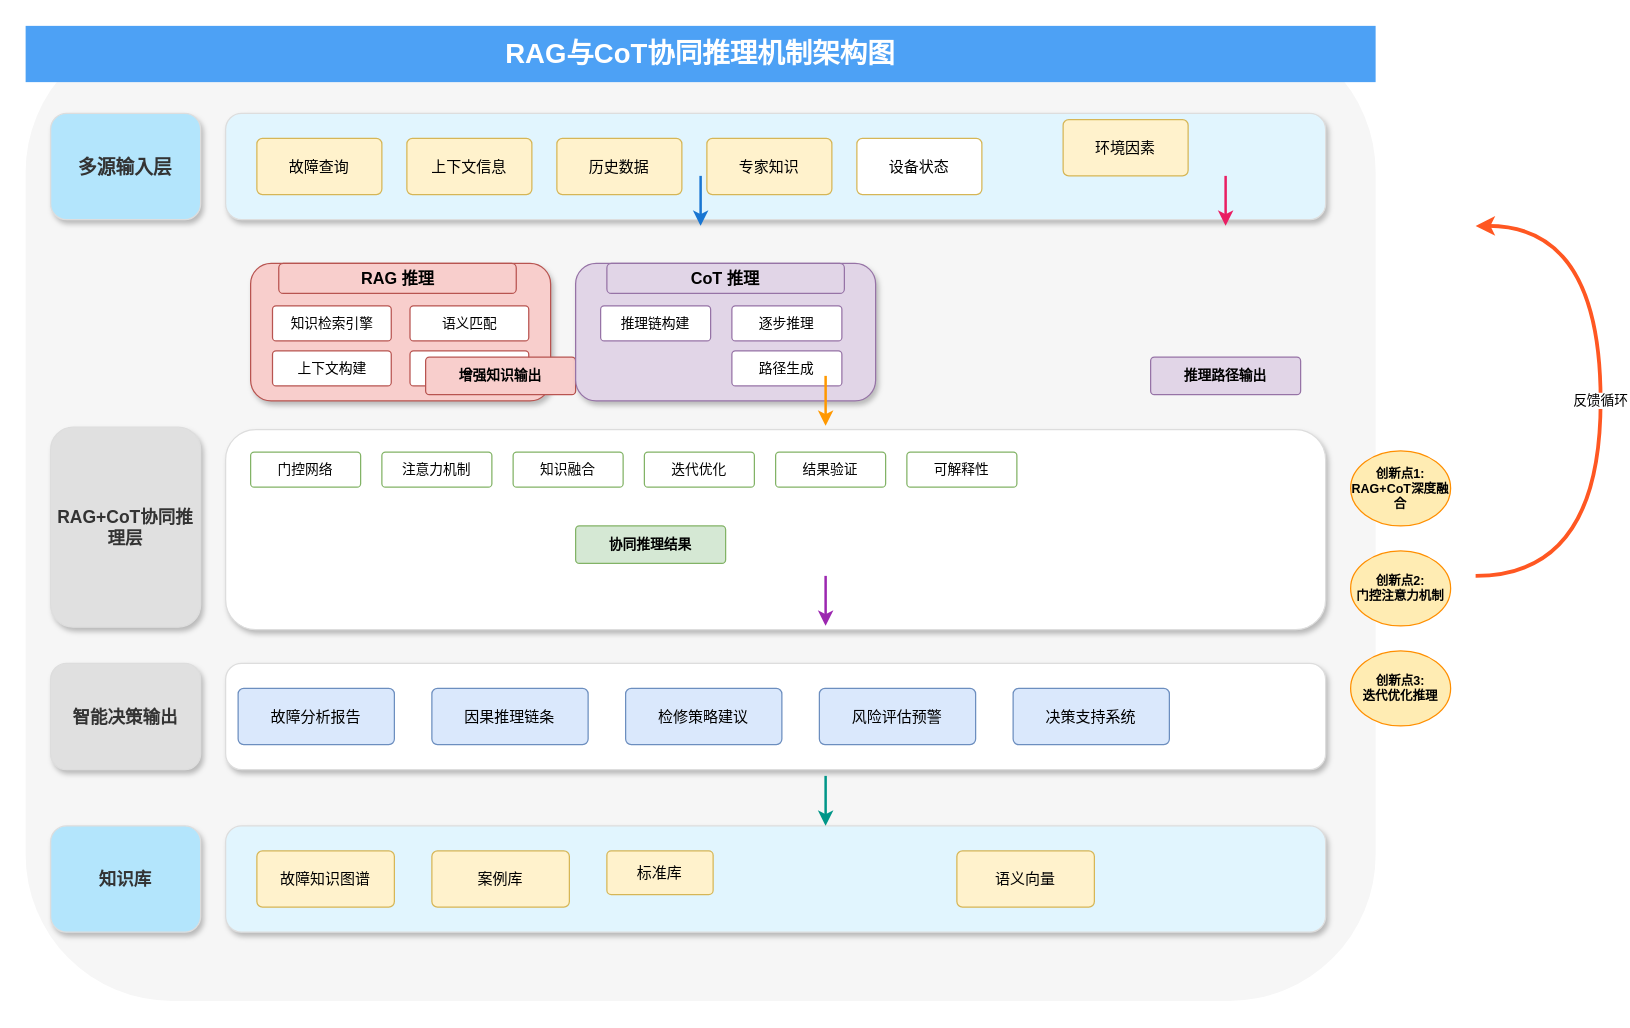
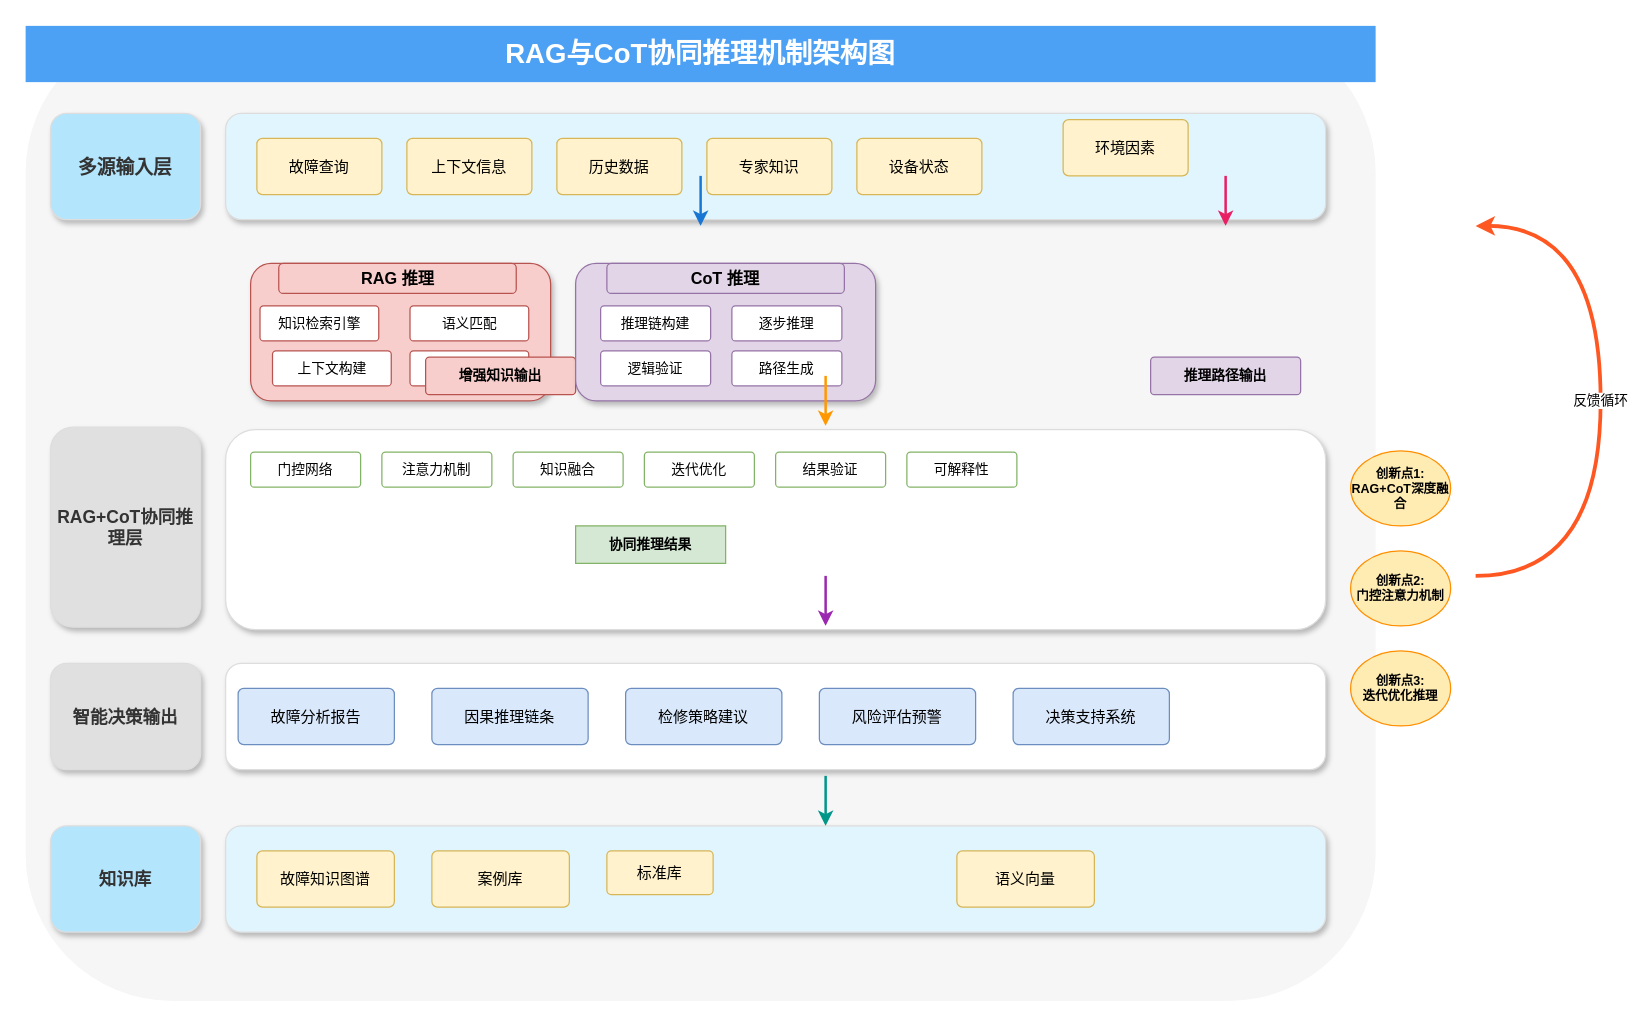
(919, 166) -> (919, 166)
(332, 323) -> (319, 323)
none -> (656, 368)
(651, 544) -> (651, 544)
